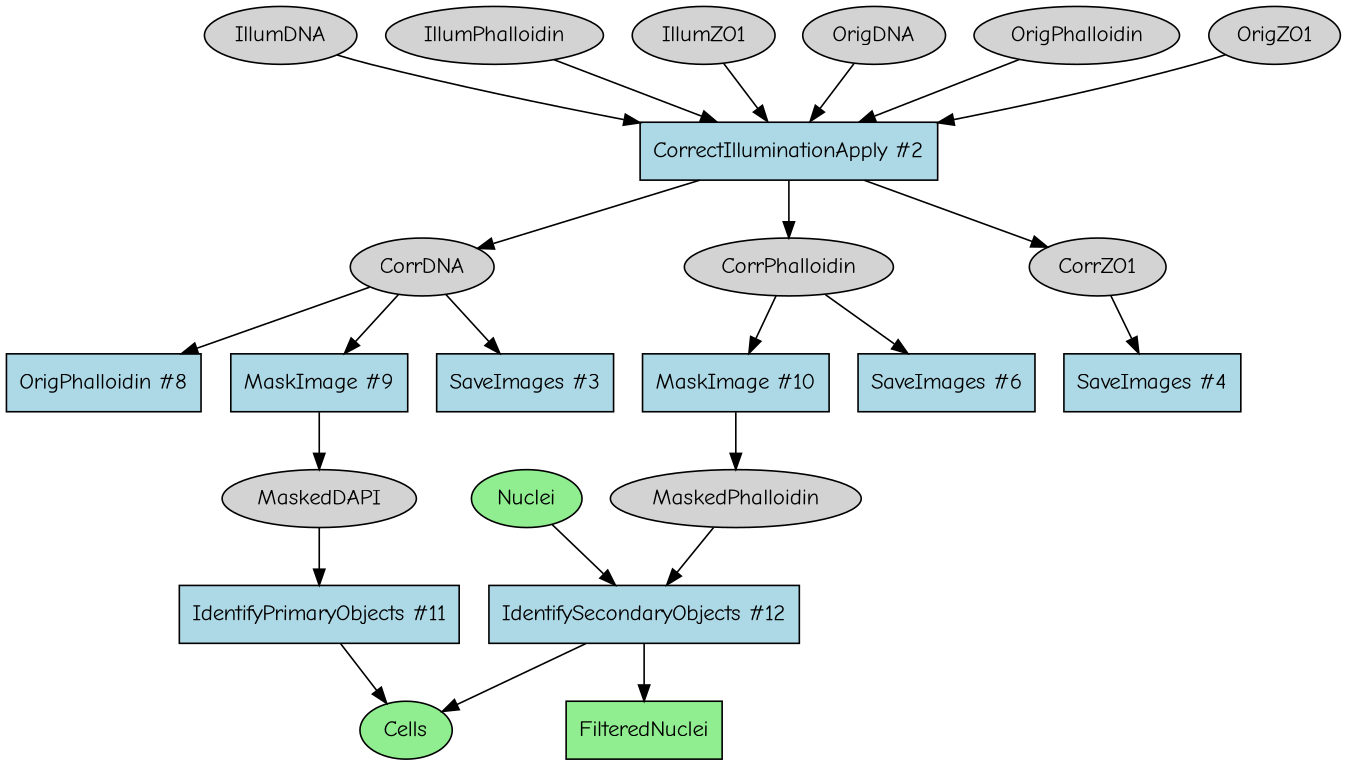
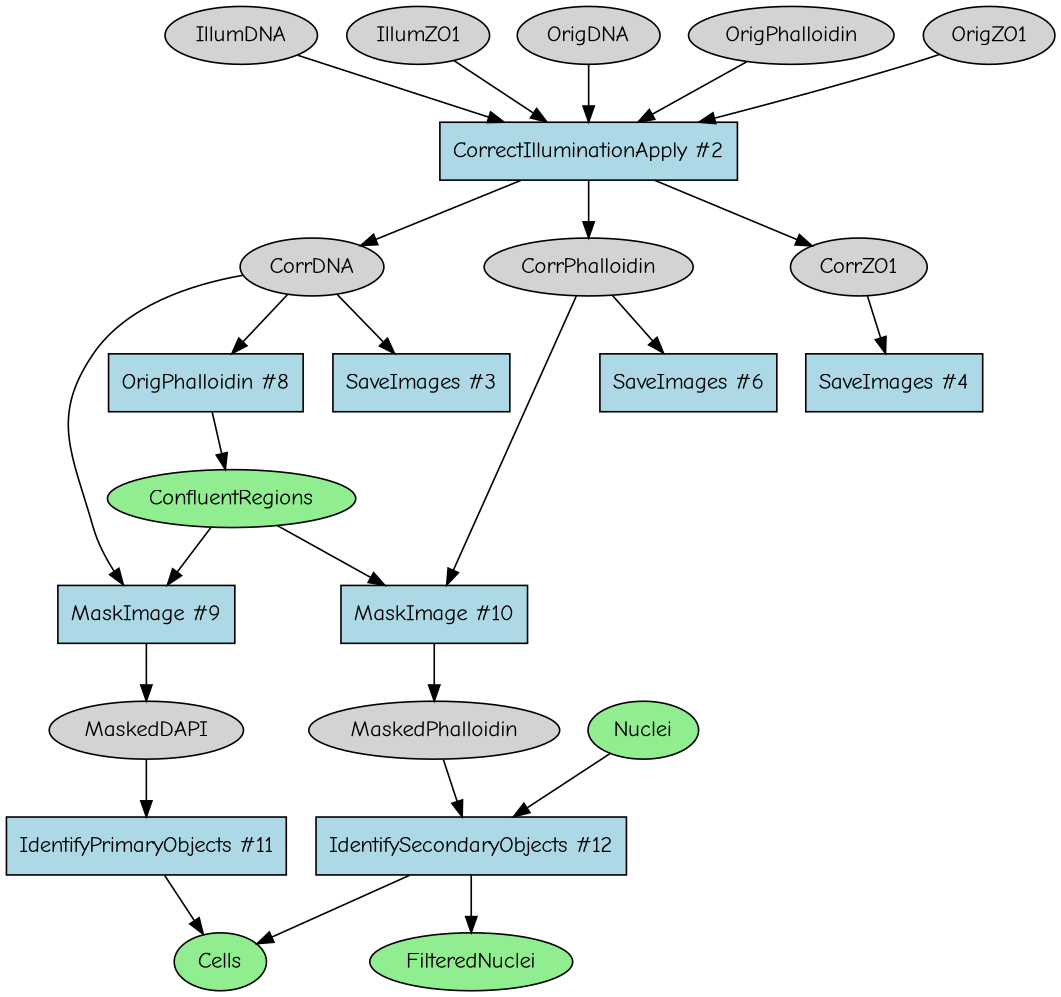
(495, 35) -> none
none -> (232, 499)
(644, 730) -> (471, 962)
